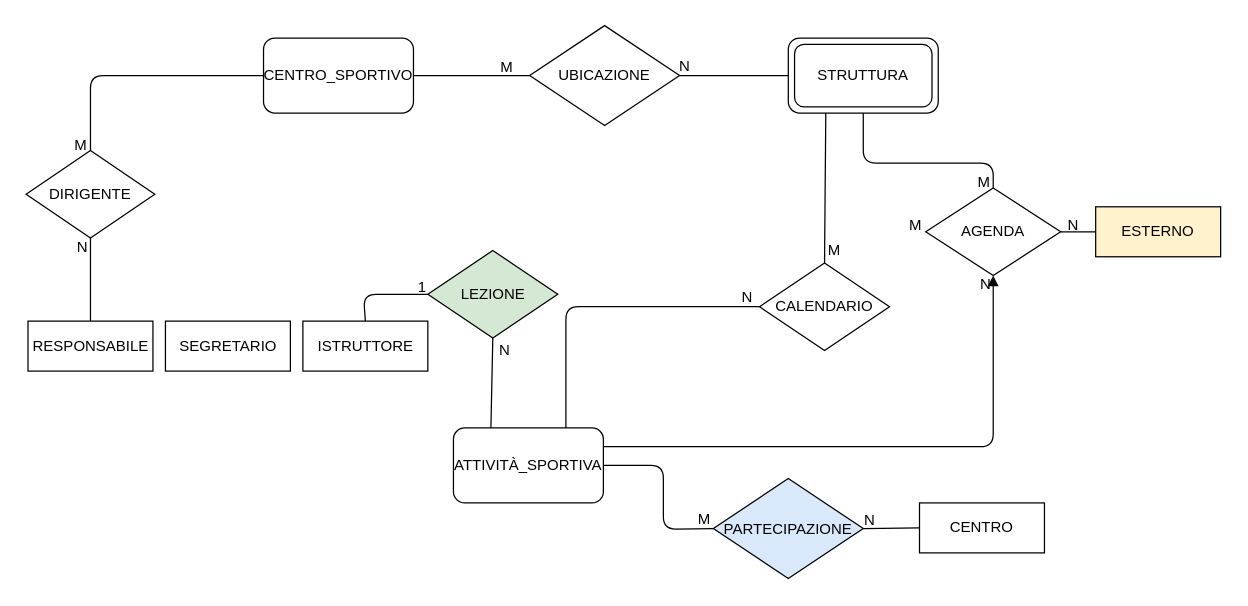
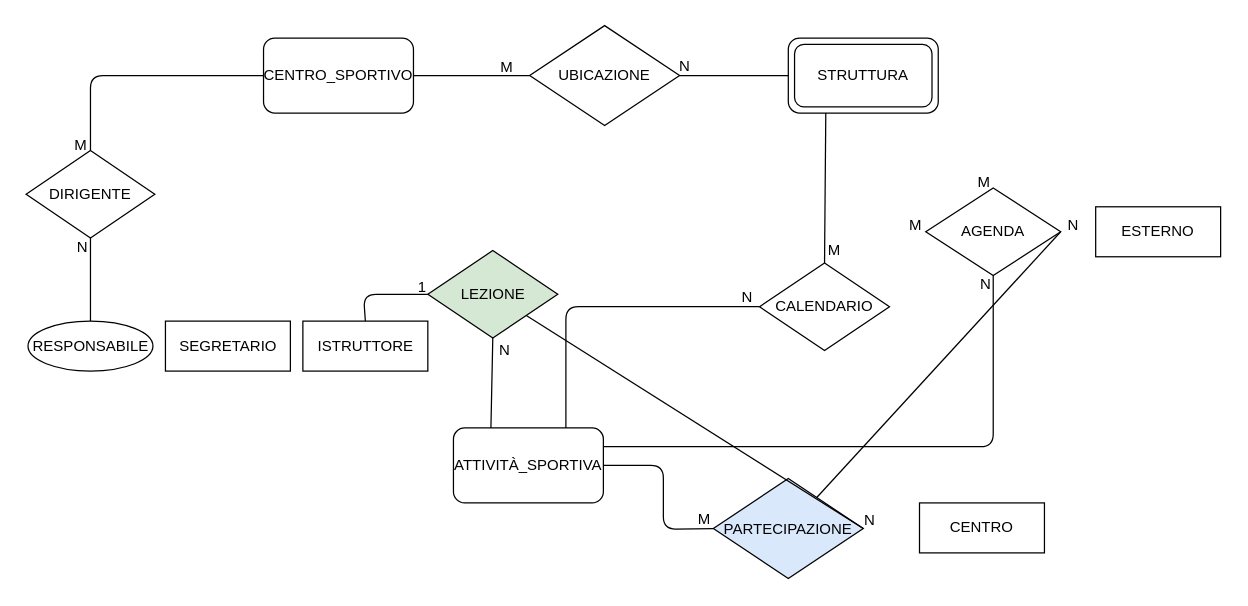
(916, 163) -> none
(1078, 232) -> (939, 364)
(1158, 232) -> (1158, 232)
(993, 287) -> (993, 282)
(90, 346) -> (90, 346)
(891, 528) -> (628, 380)
